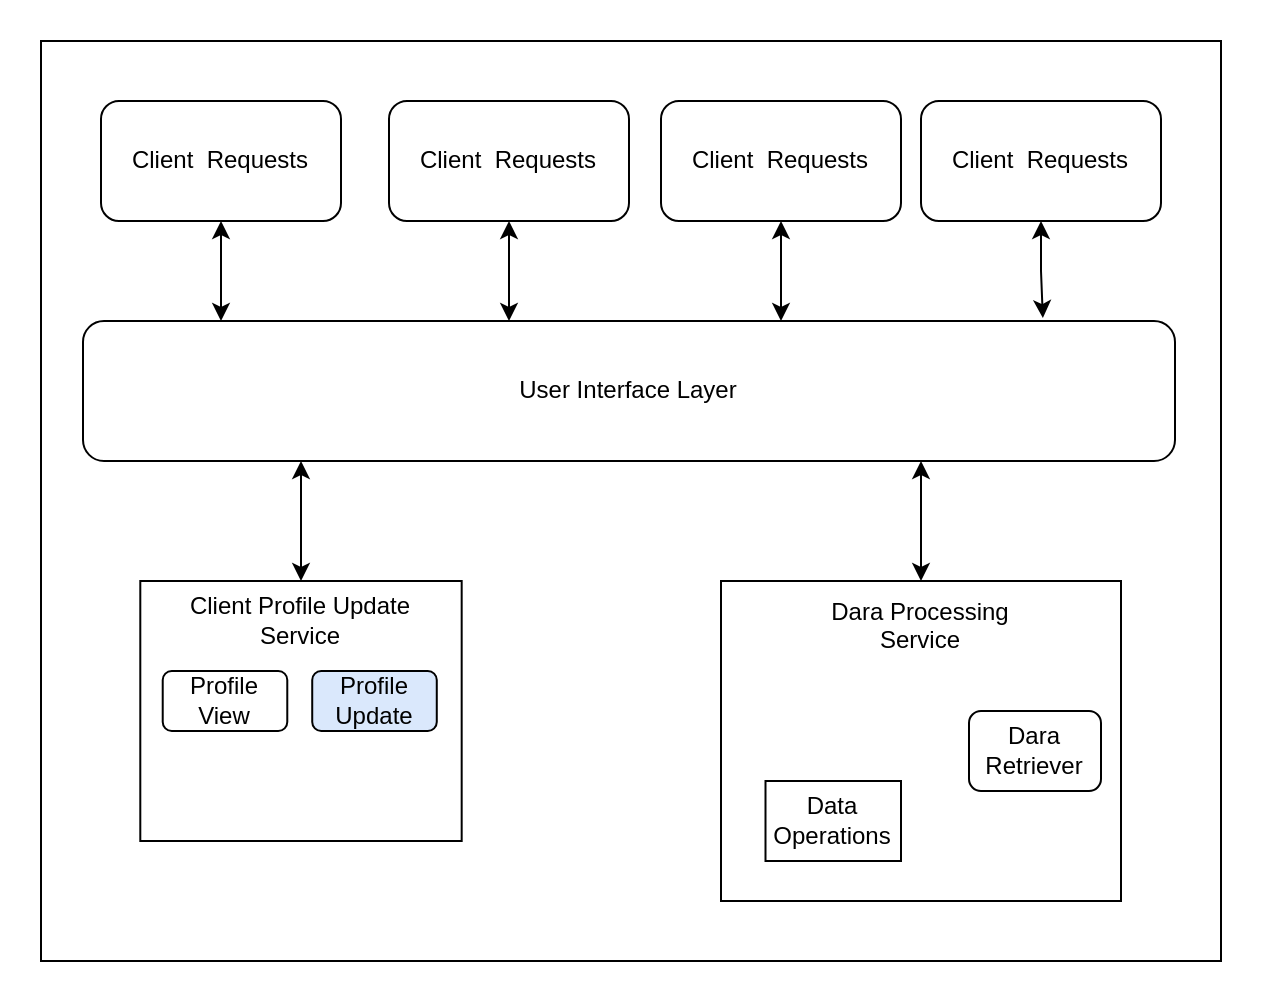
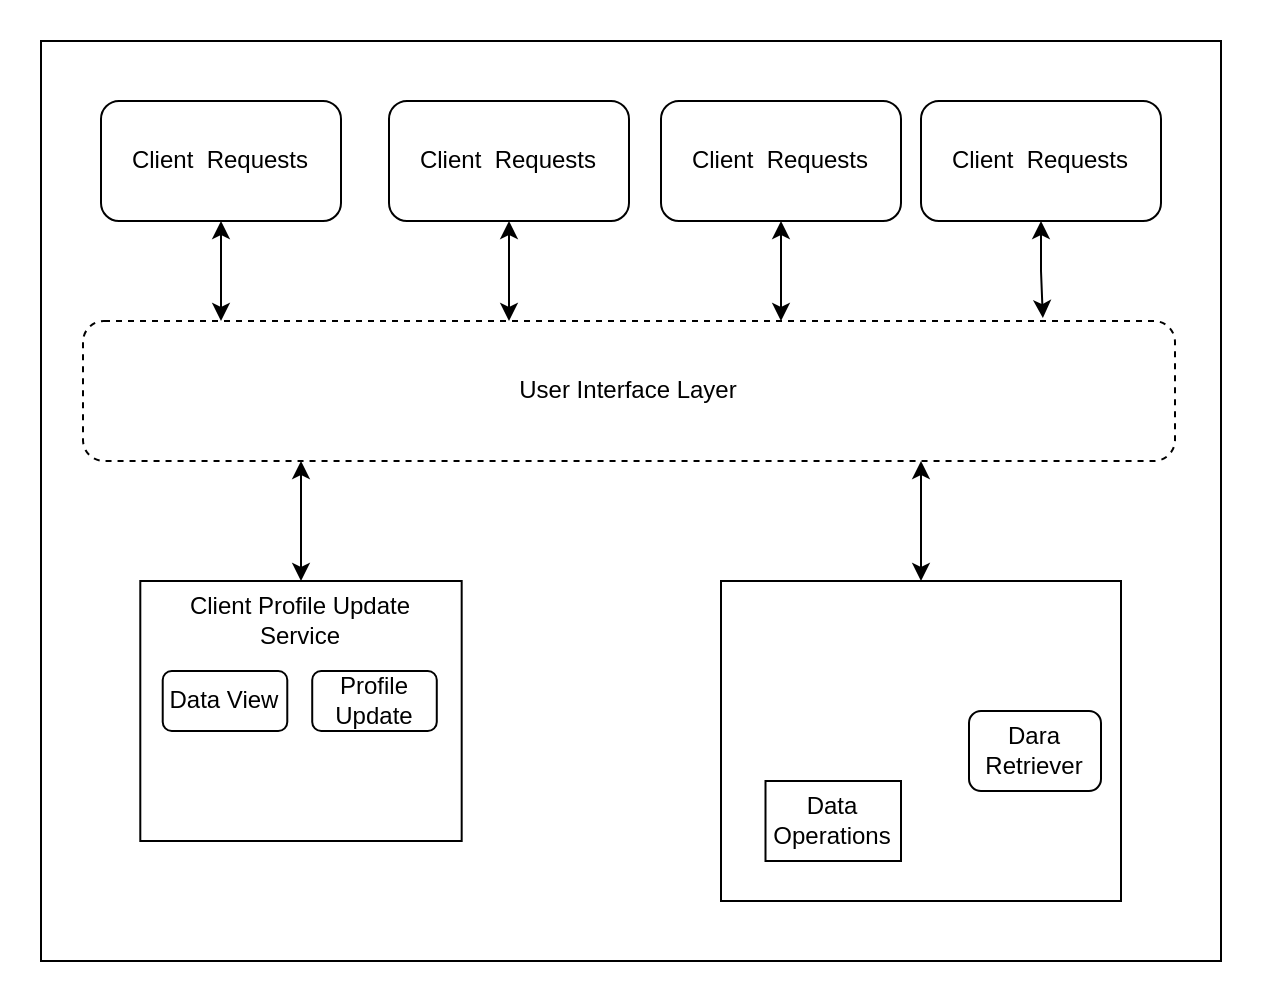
(629, 391) -> (629, 391)
(921, 641) -> none
(225, 701) -> (225, 701)
(374, 701) -> (374, 701)
